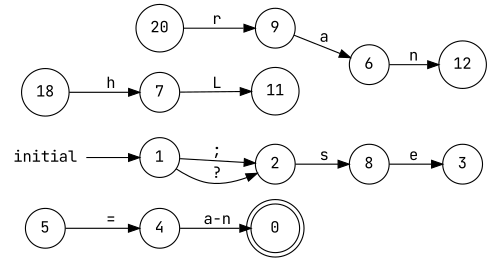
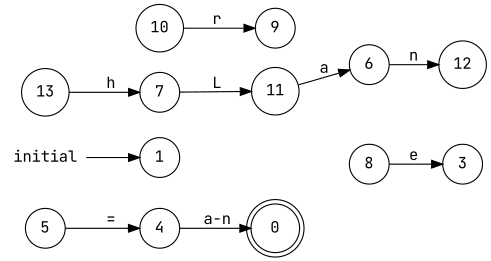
(160, 28) -> (160, 28)
(317, 44) -> (319, 79)
(45, 92) -> (45, 92)
(275, 164) -> none
